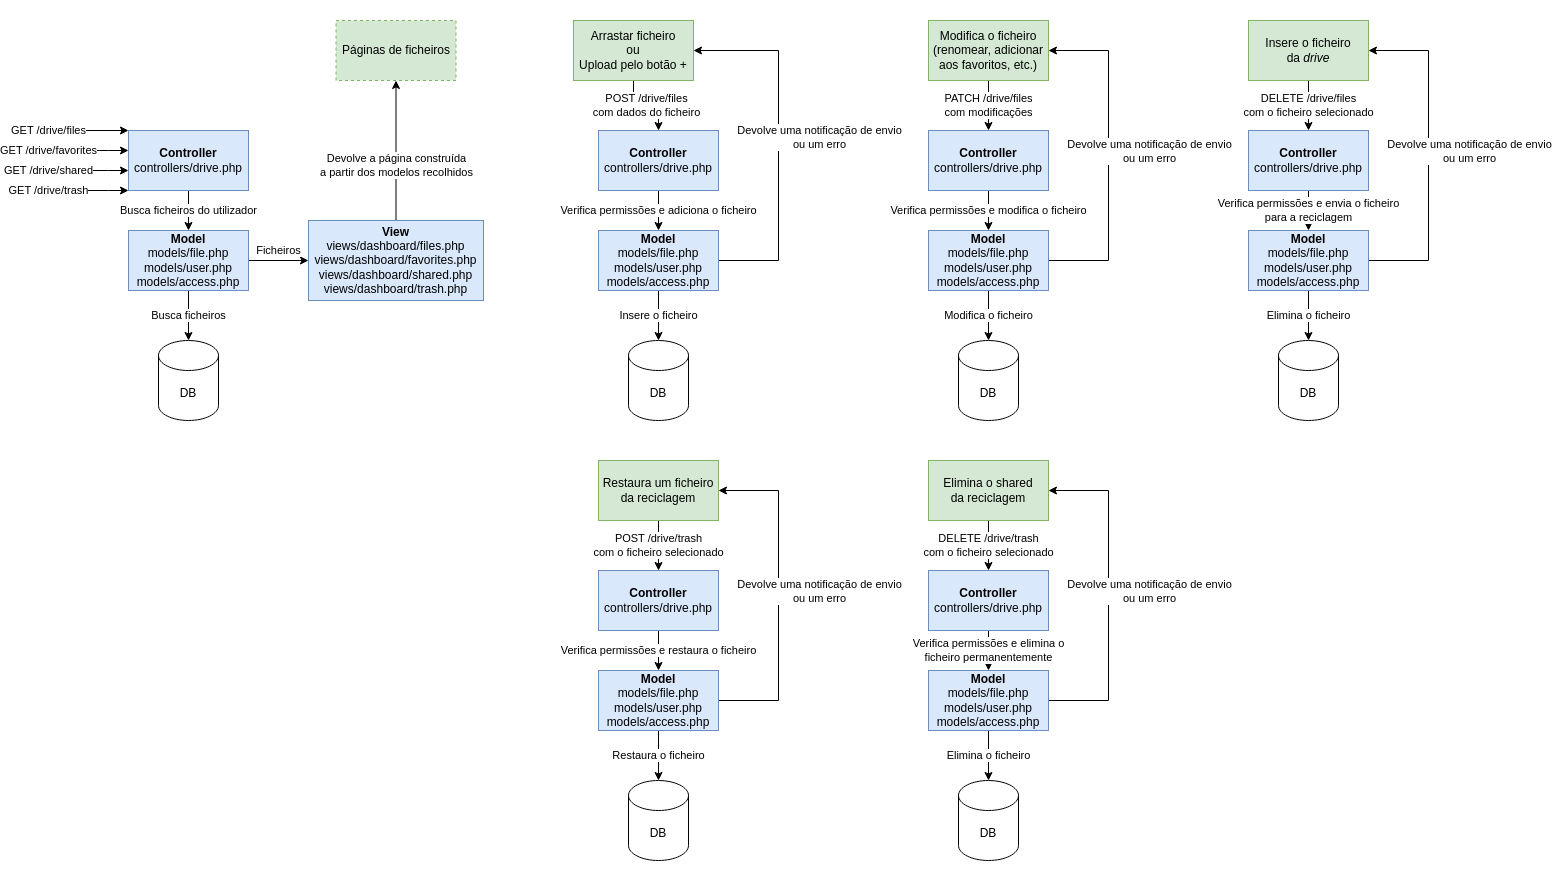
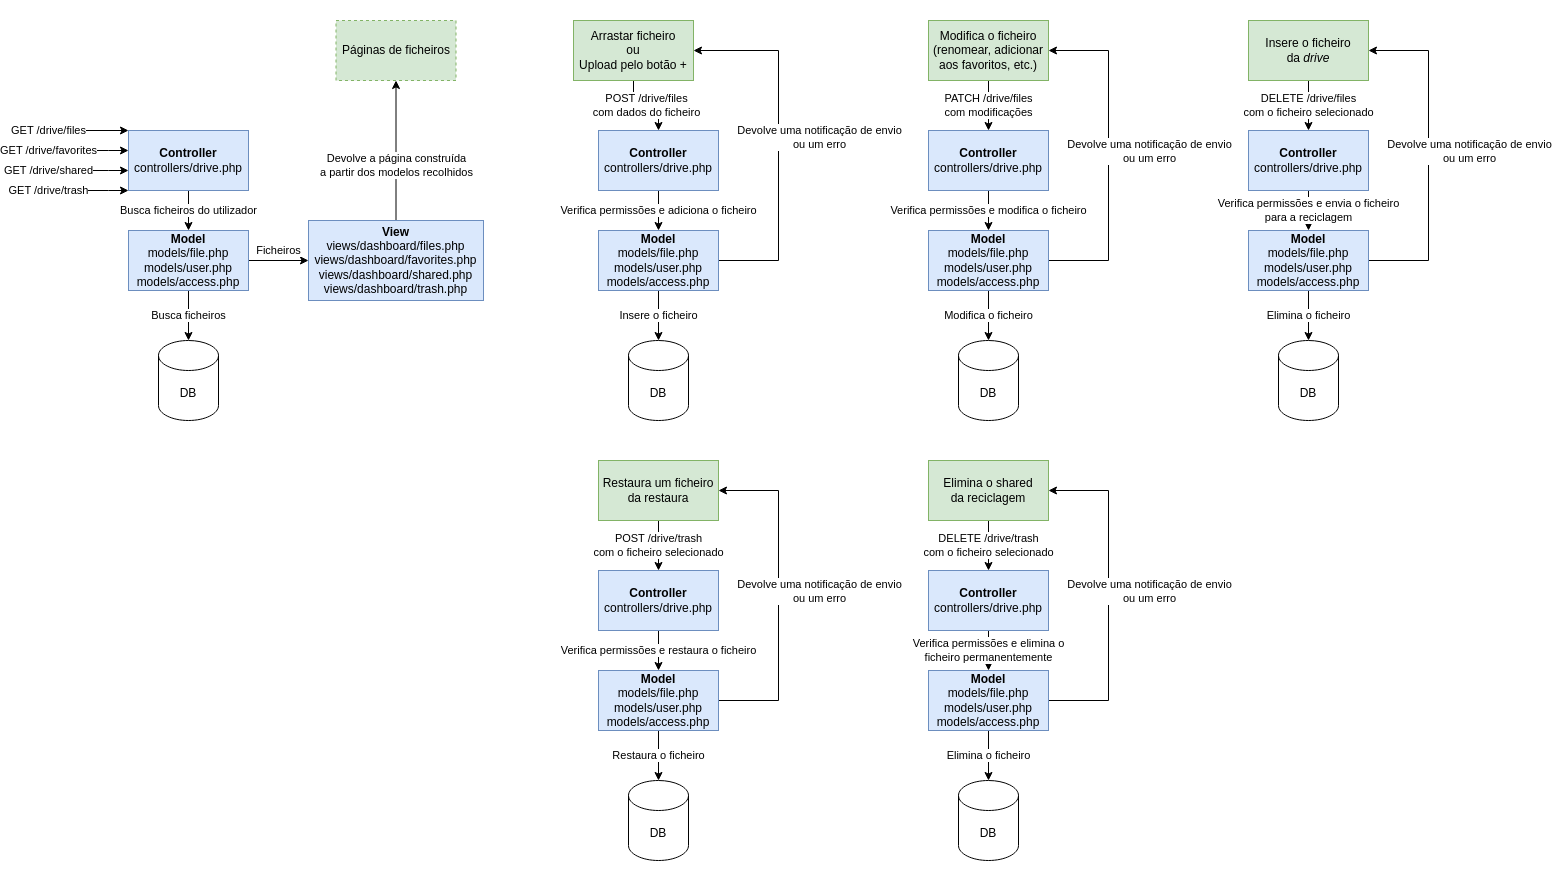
(659, 491) -> (659, 491)
